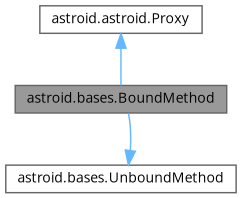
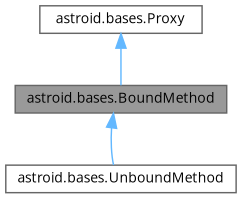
(121, 20) -> (121, 20)
(131, 132) -> (111, 147)
